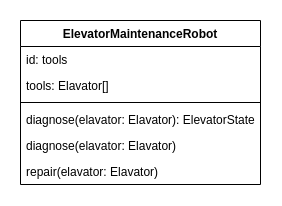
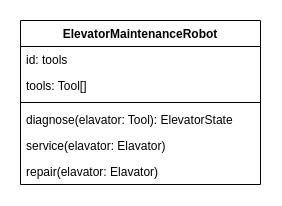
(77, 86) -> (63, 86)
(158, 120) -> (145, 120)
(112, 146) -> (109, 146)
